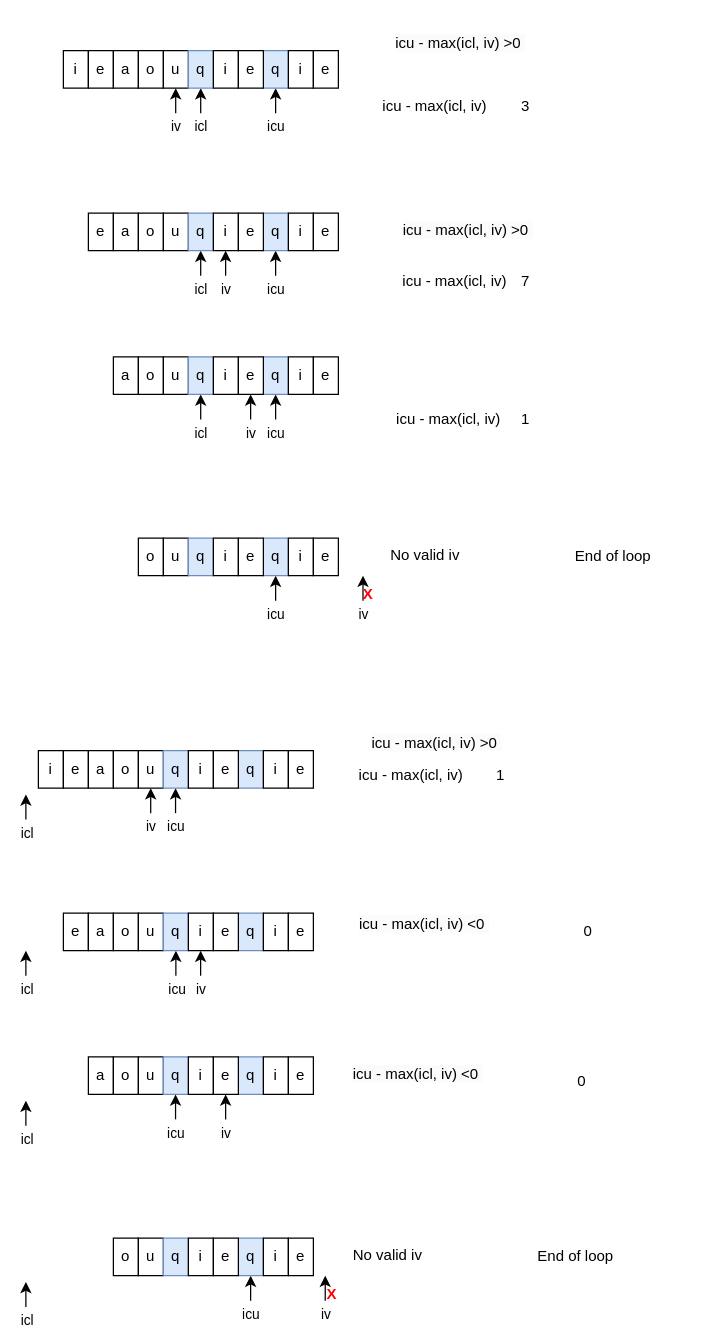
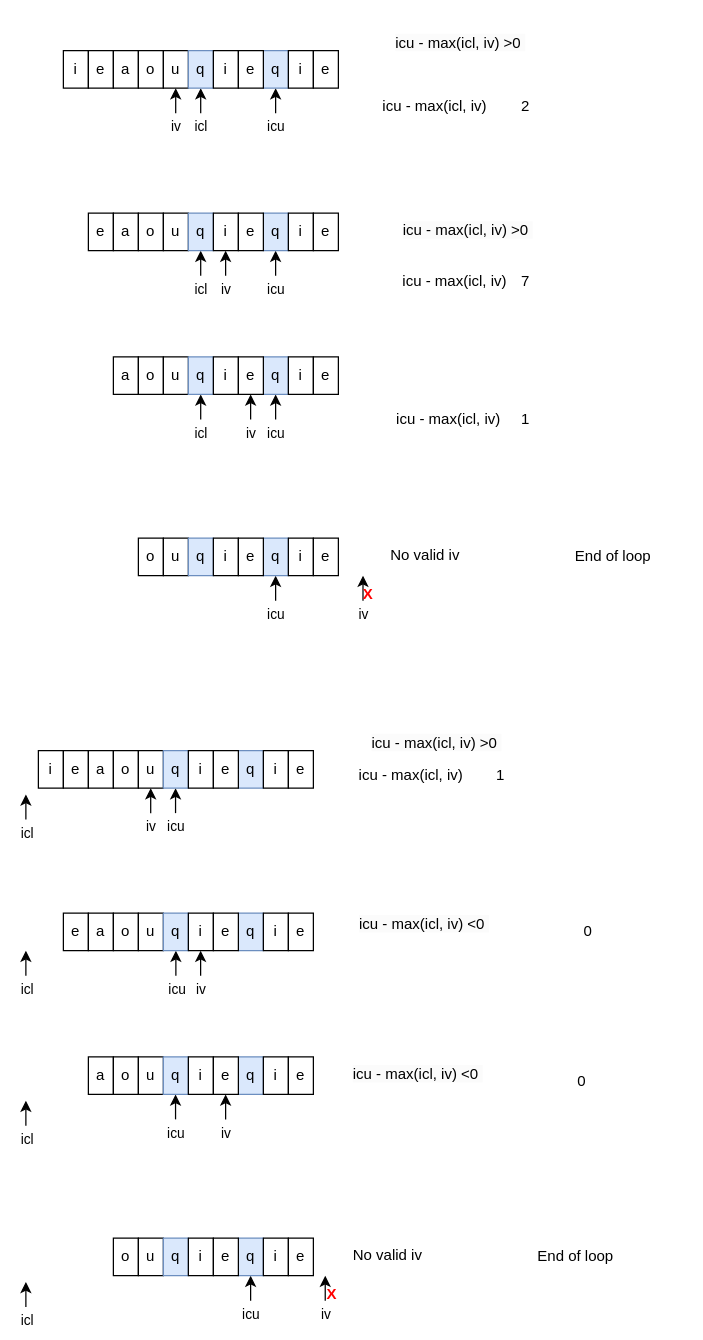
(526, 107) -> (526, 107)
